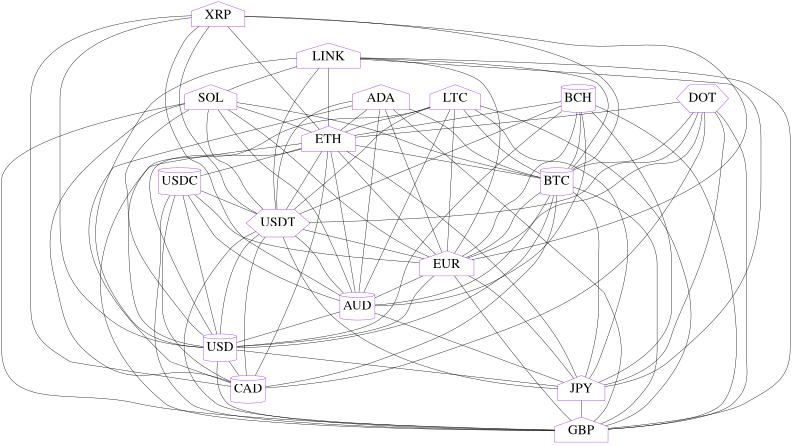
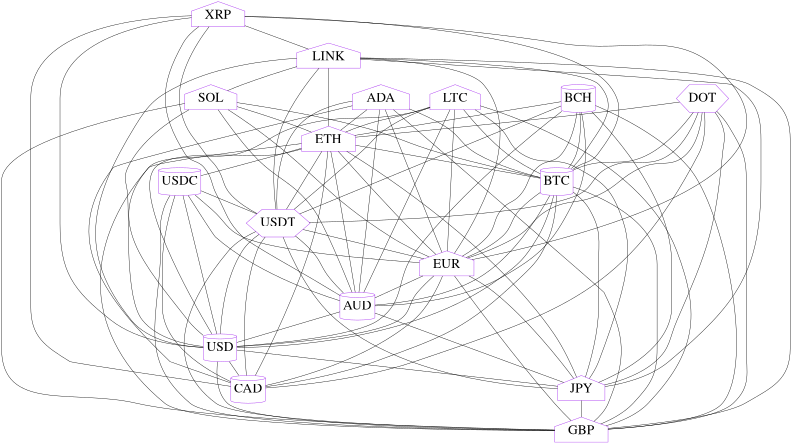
(274, 78) -> (277, 37)
(225, 163) -> none
(54, 275) -> (367, 350)
